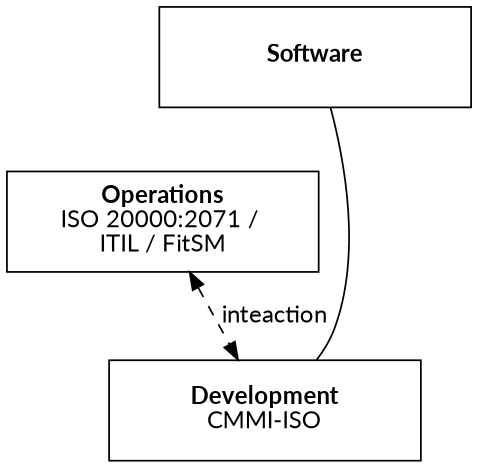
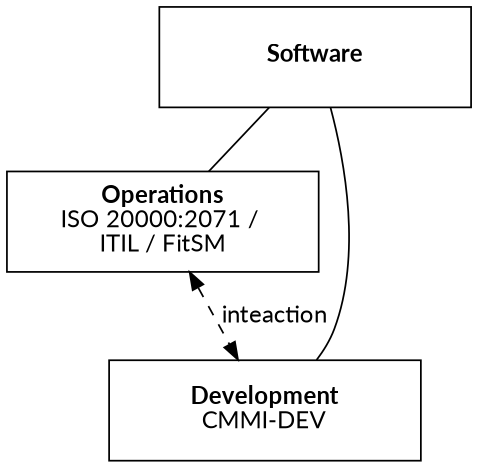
none -> (239, 140)
(265, 421) -> (265, 421)
